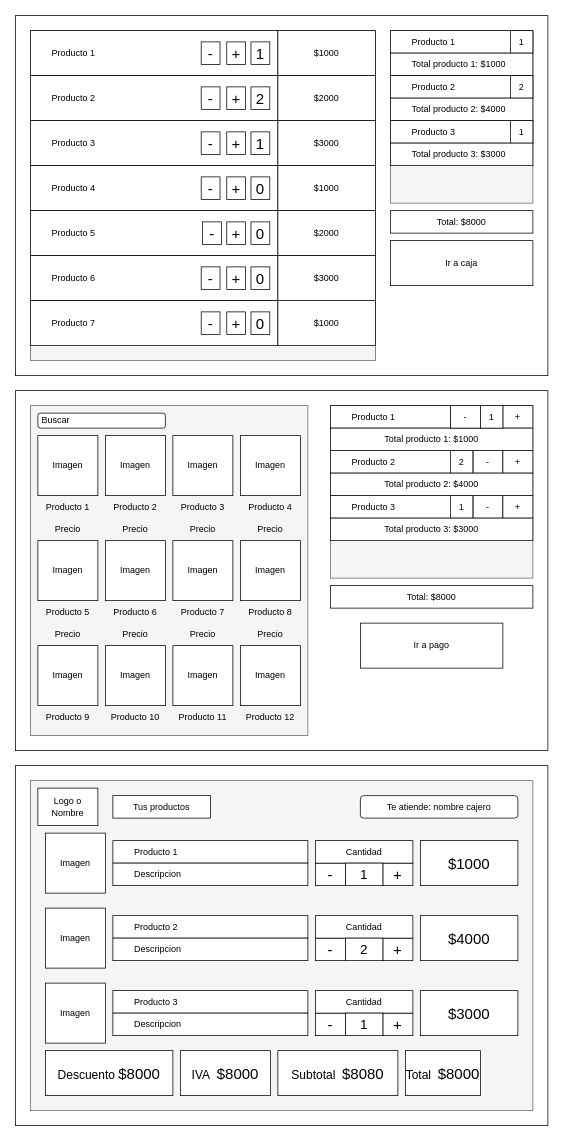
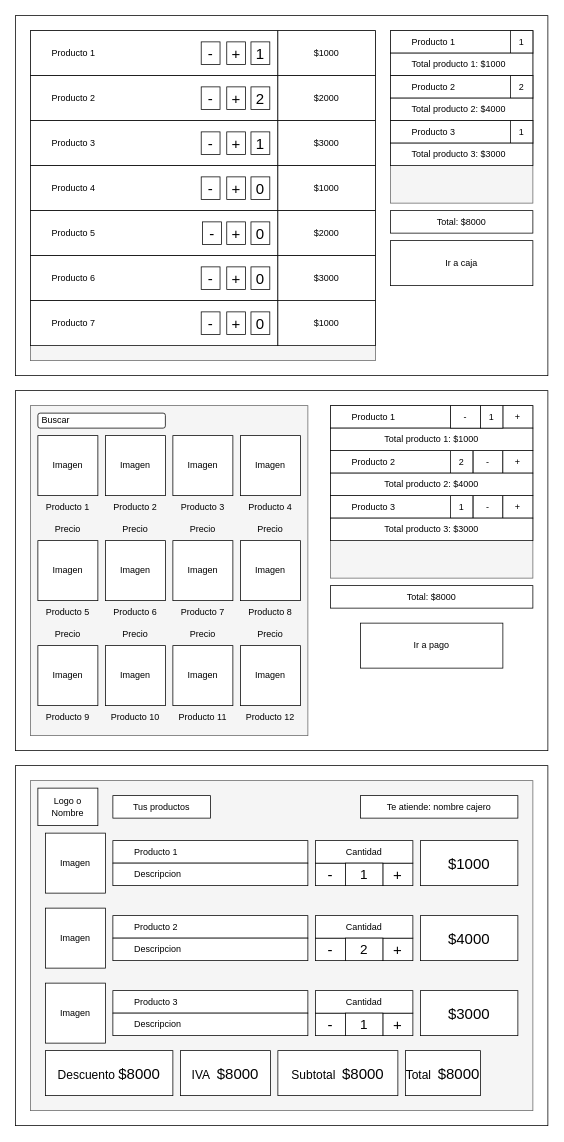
(439, 807) -> (439, 807)
(338, 1073) -> (338, 1073)
